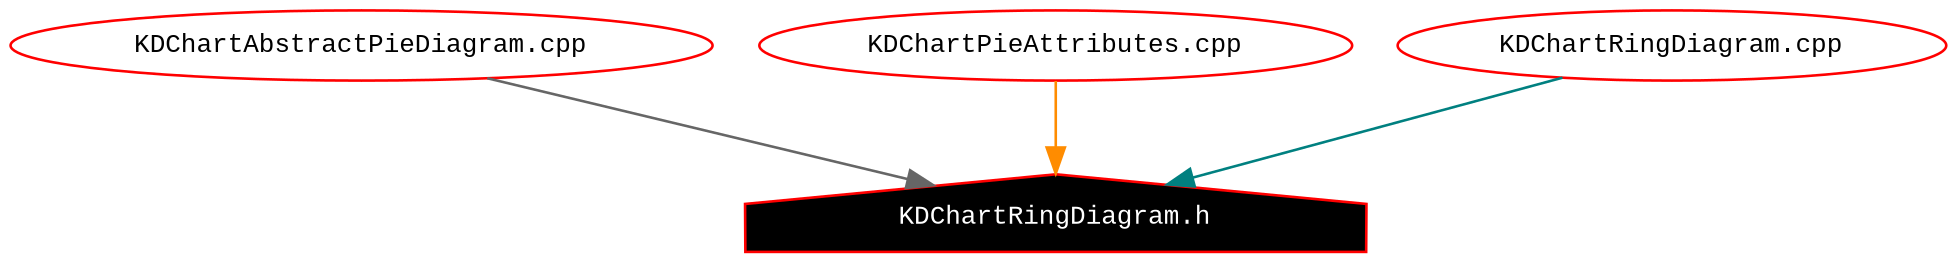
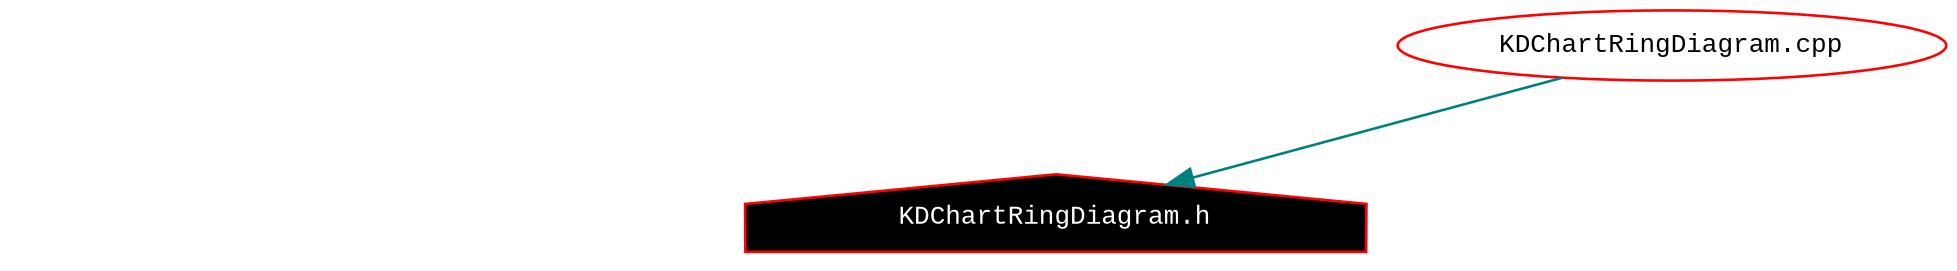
(362, 45) -> none
(1056, 45) -> none
